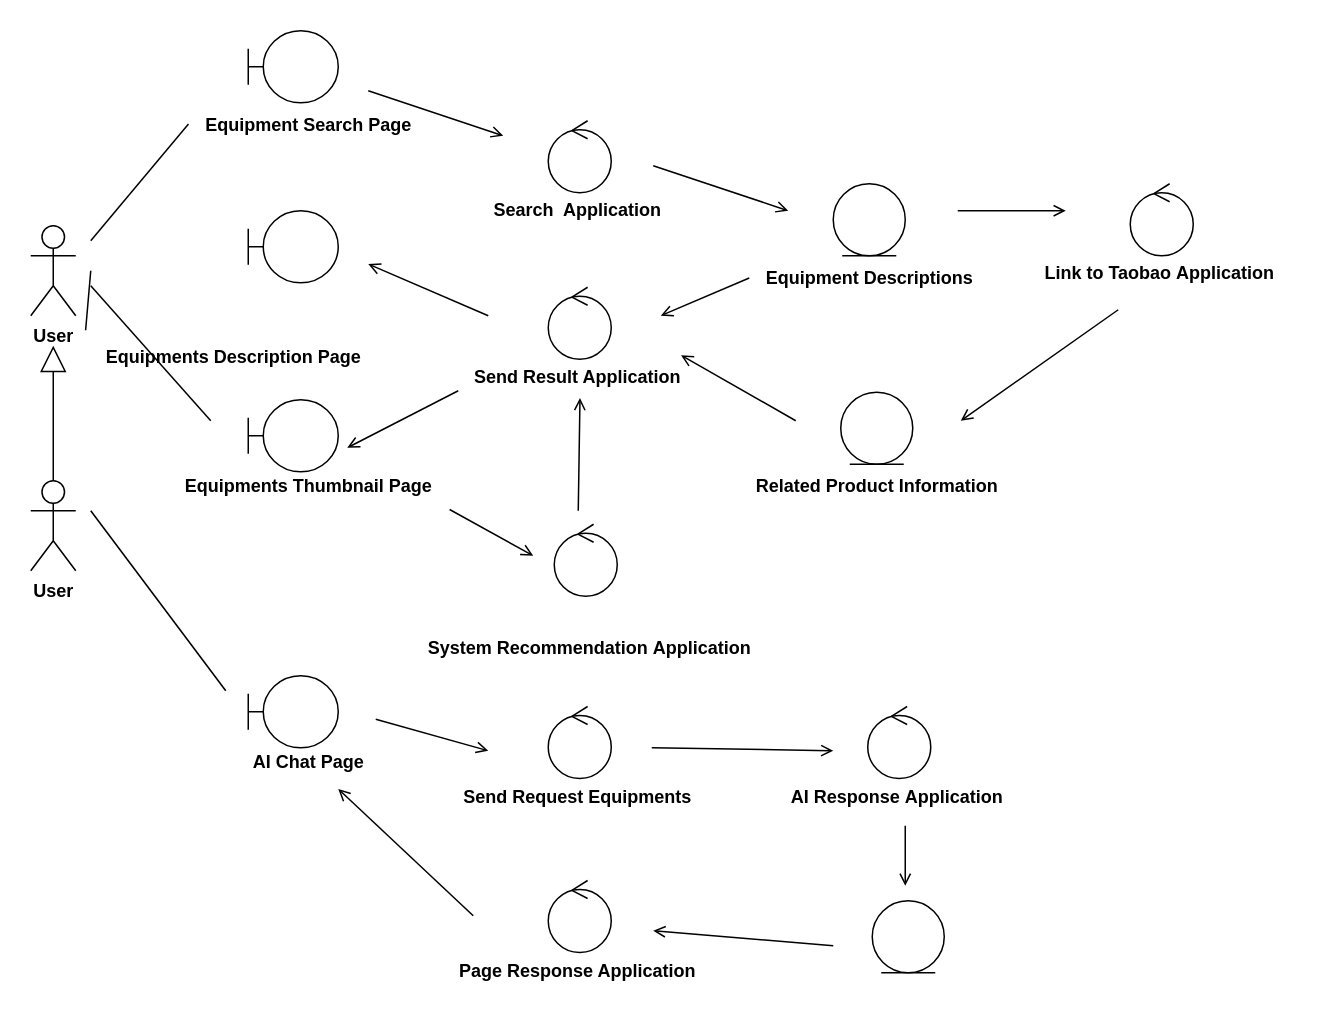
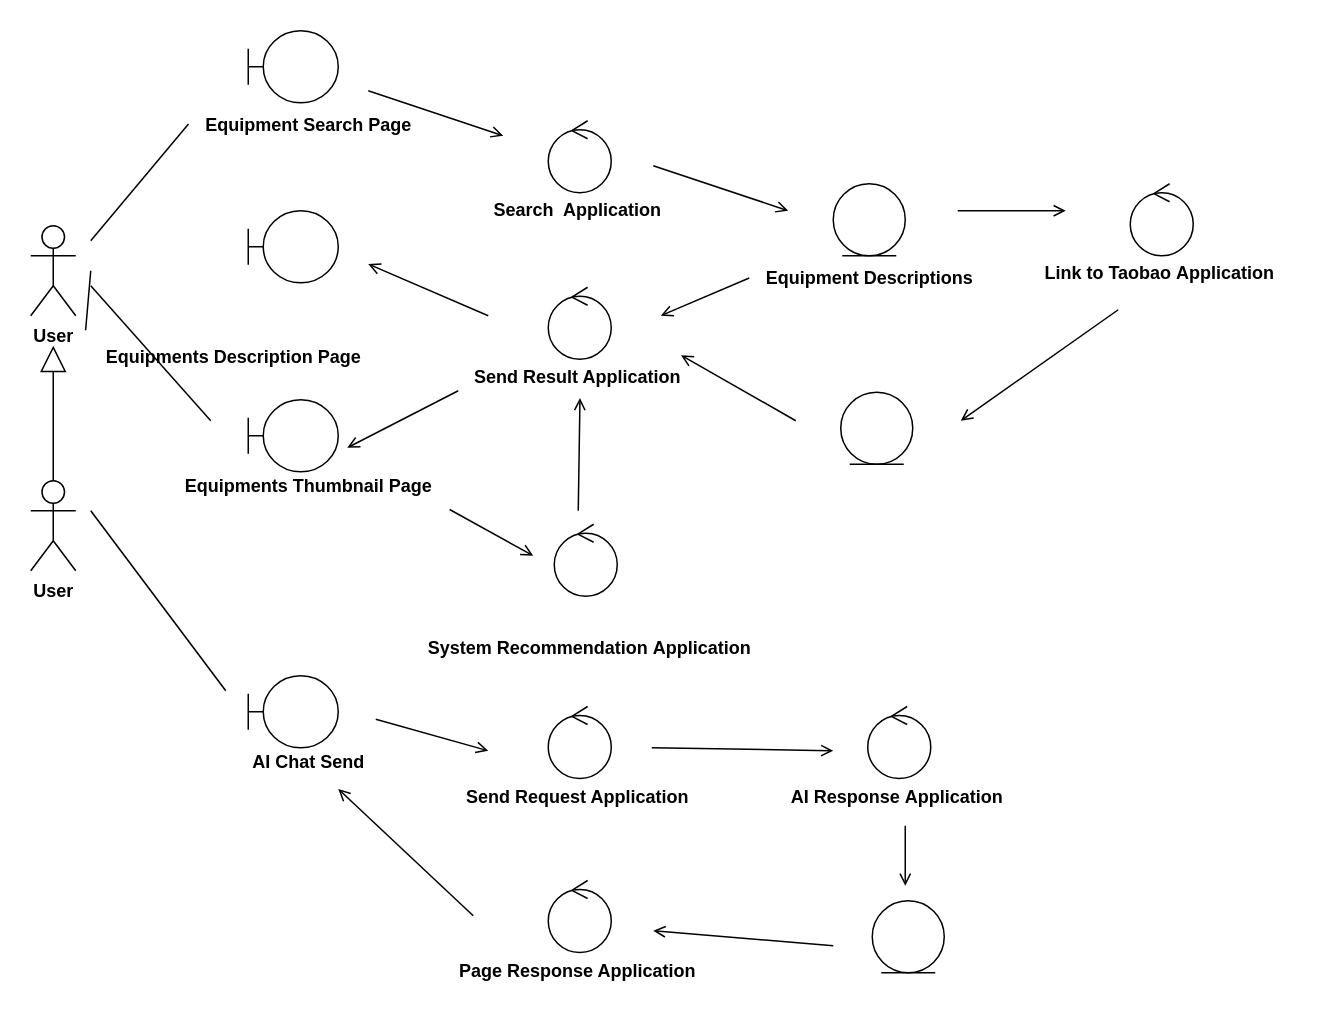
(877, 487) -> none
(309, 763) -> (309, 763)
(581, 797) -> (581, 797)
